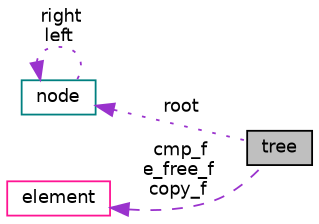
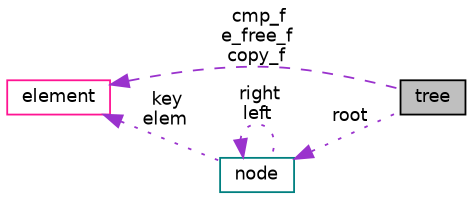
none -> (170, 141)
